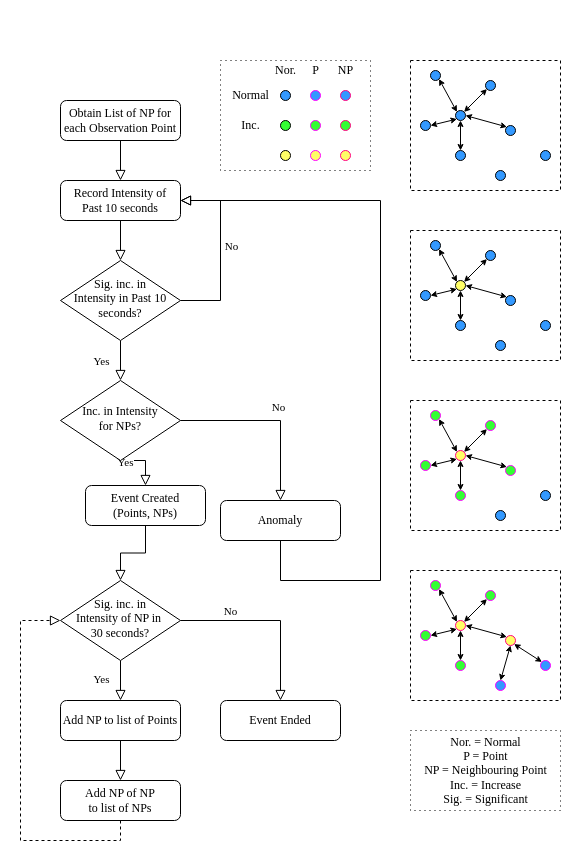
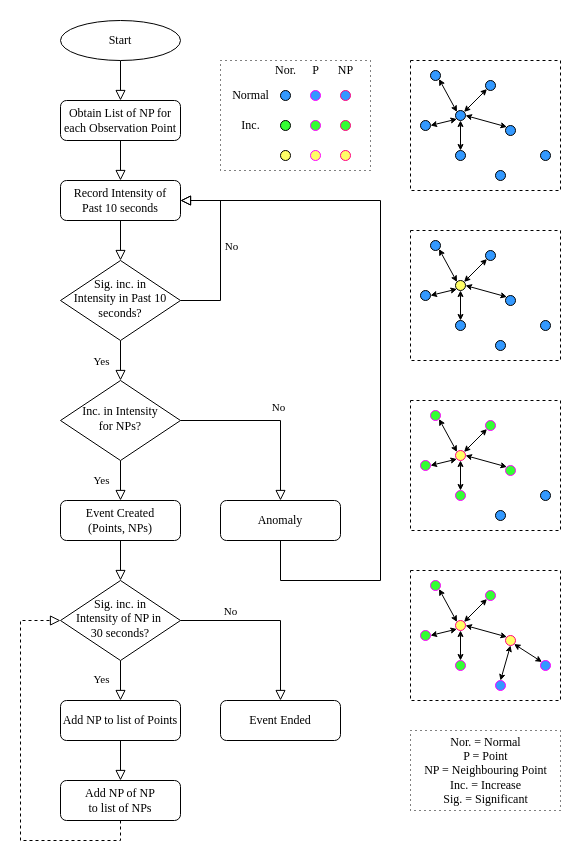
none -> (121, 41)
none -> (121, 75)
(146, 506) -> (121, 521)
